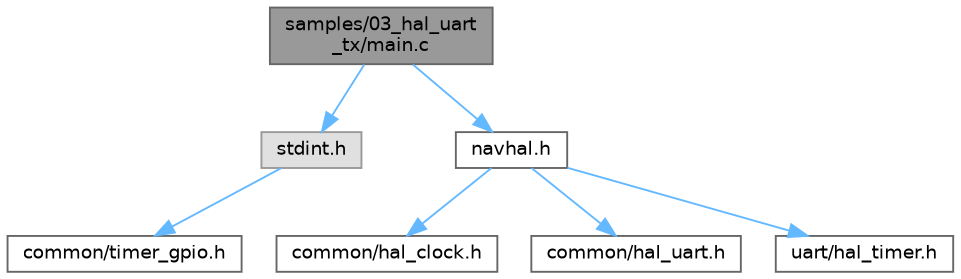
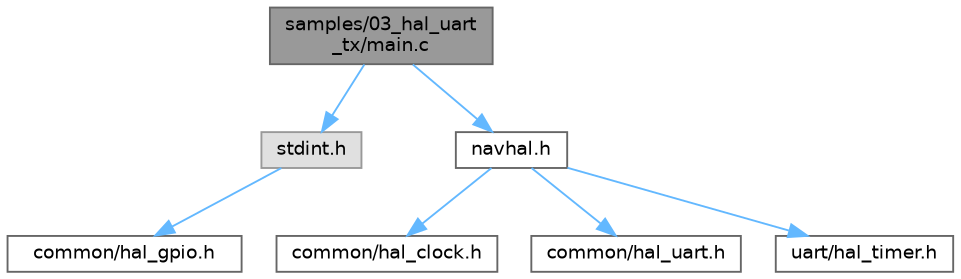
(125, 254) -> (125, 254)
